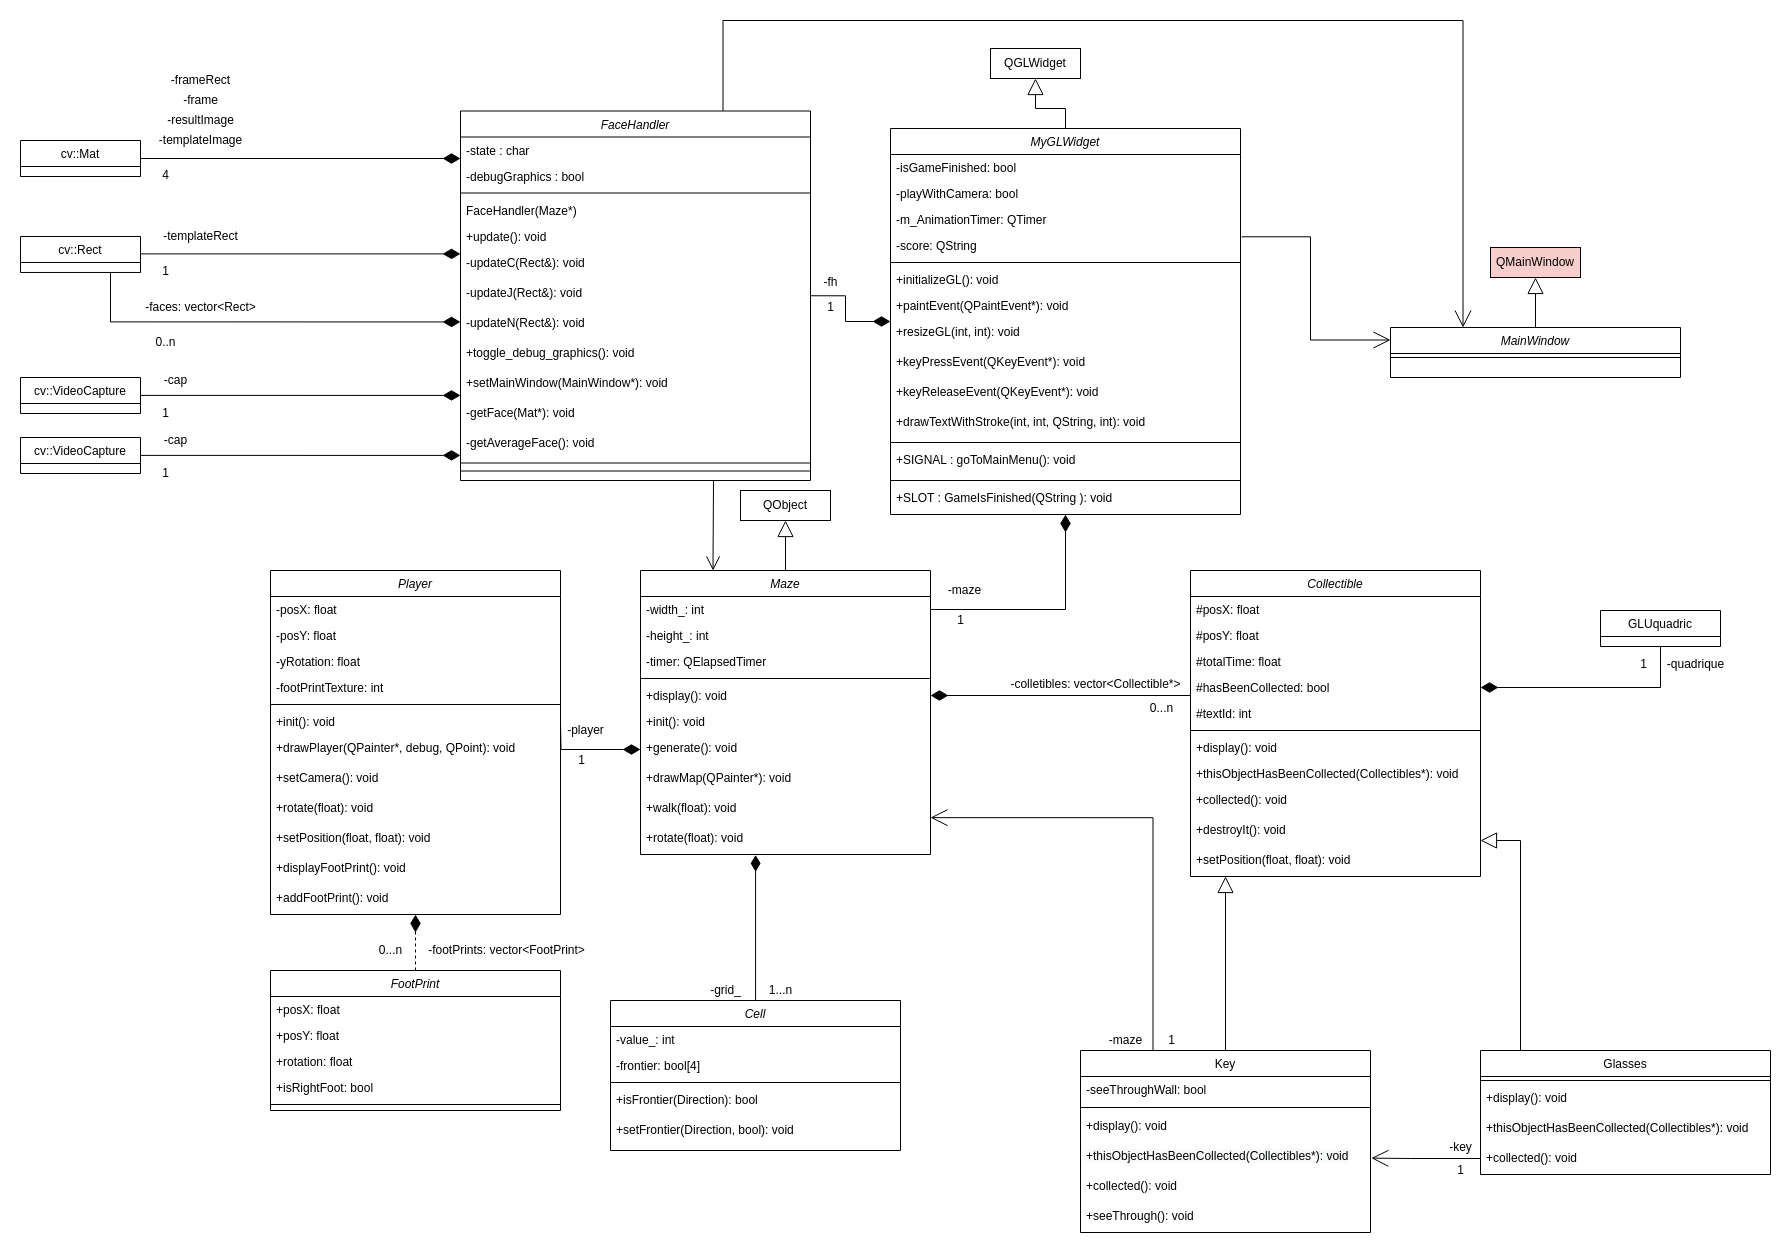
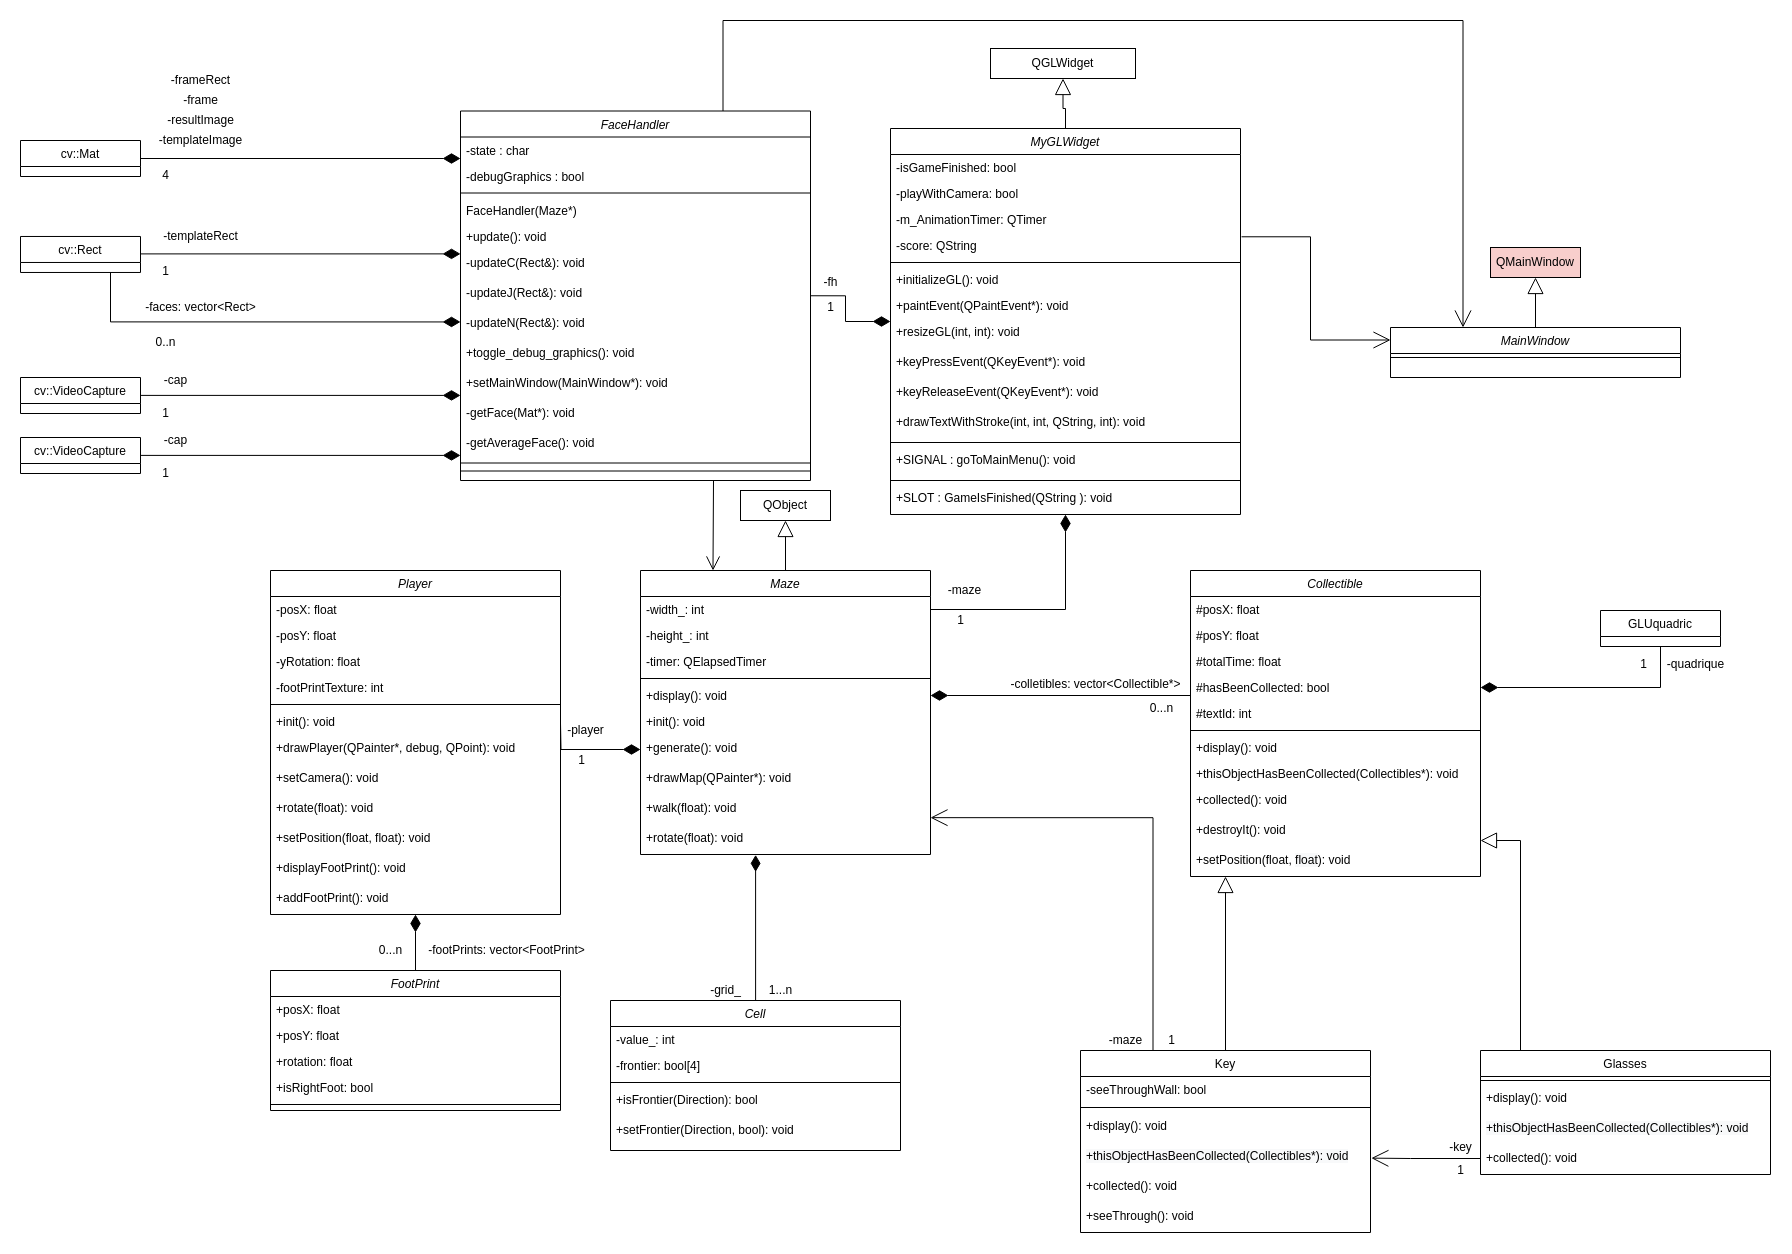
(1036, 64) -> (1063, 64)
(416, 950) -> (416, 950)
